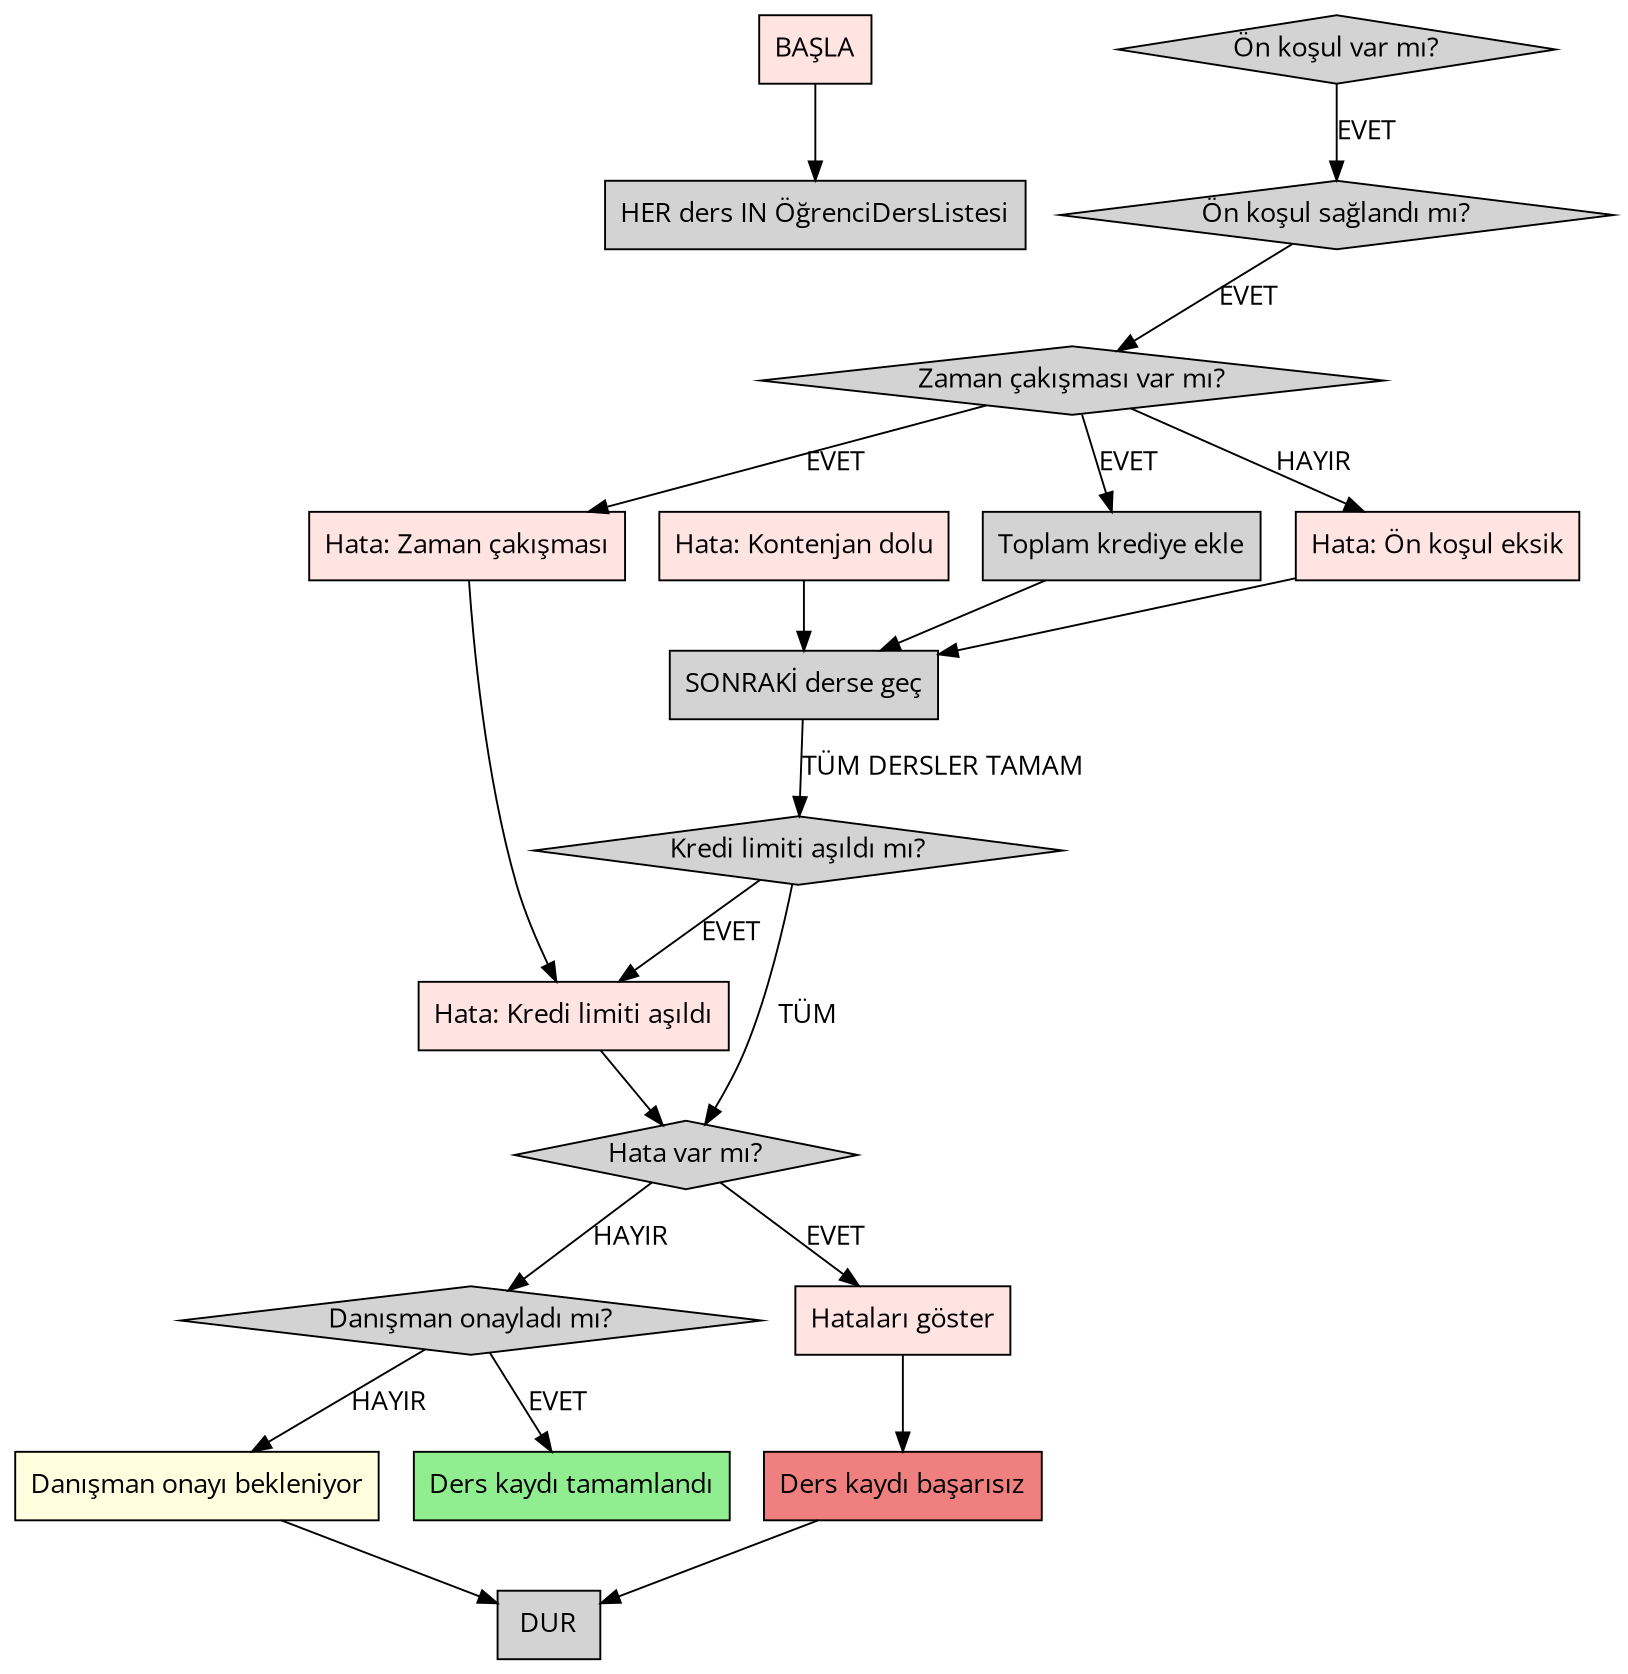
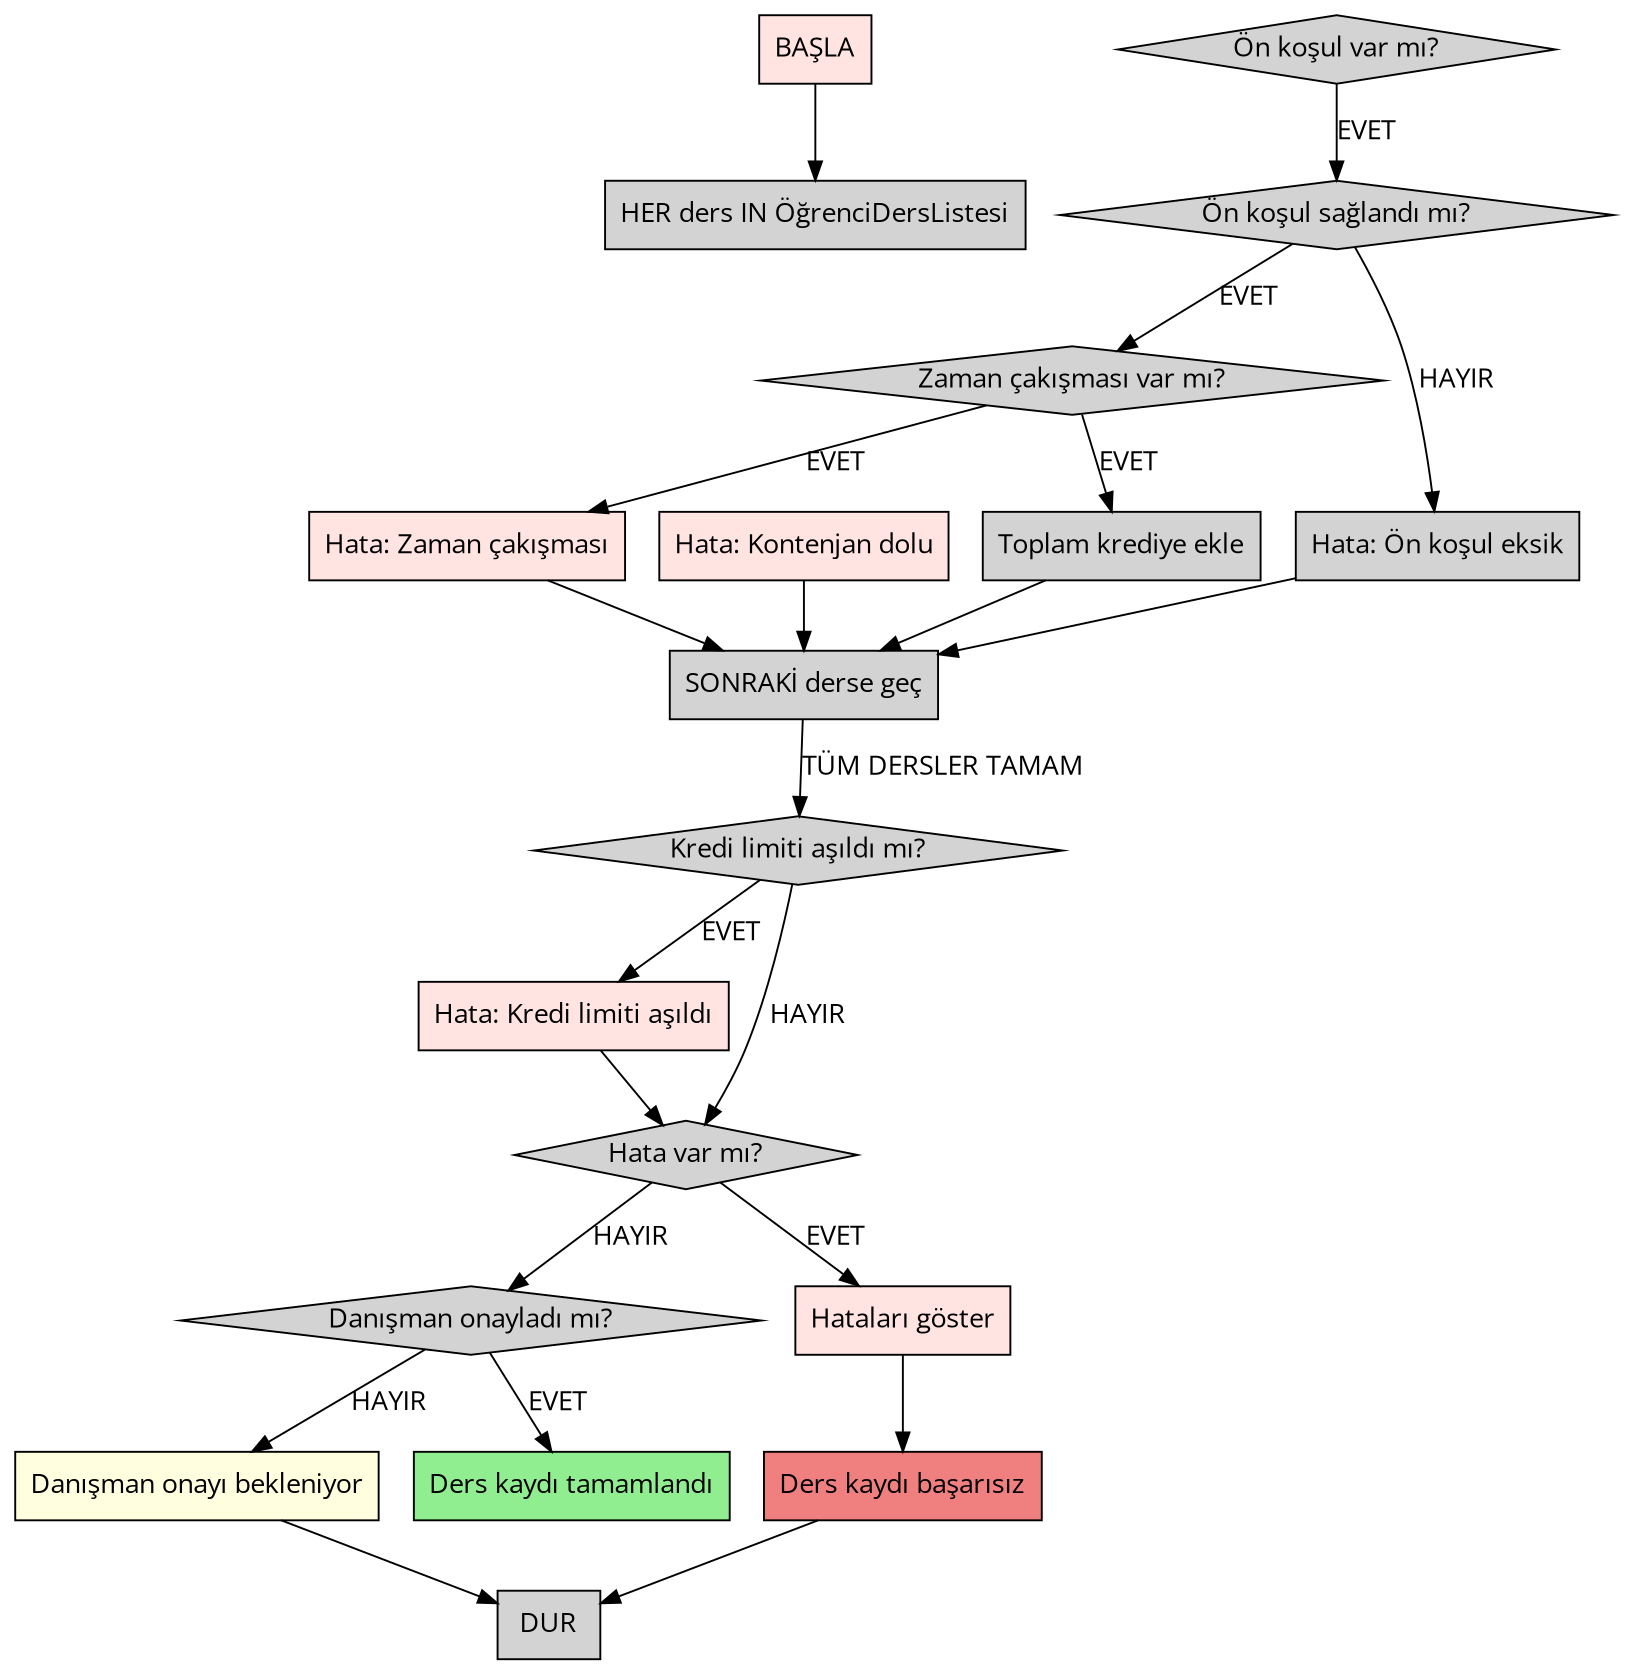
(1239, 456) -> (1407, 365)
(1438, 546) -> (1438, 546)
(492, 776) -> (626, 612)
(808, 1016) -> (808, 1016)
